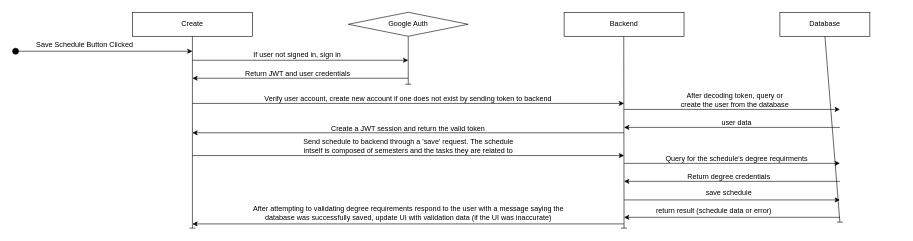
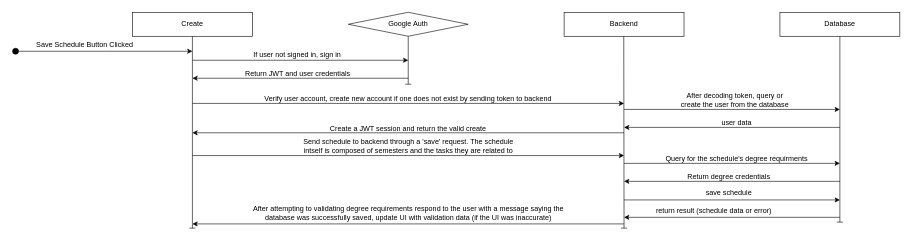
(825, 24) -> (840, 24)
(408, 129) -> (408, 129)
